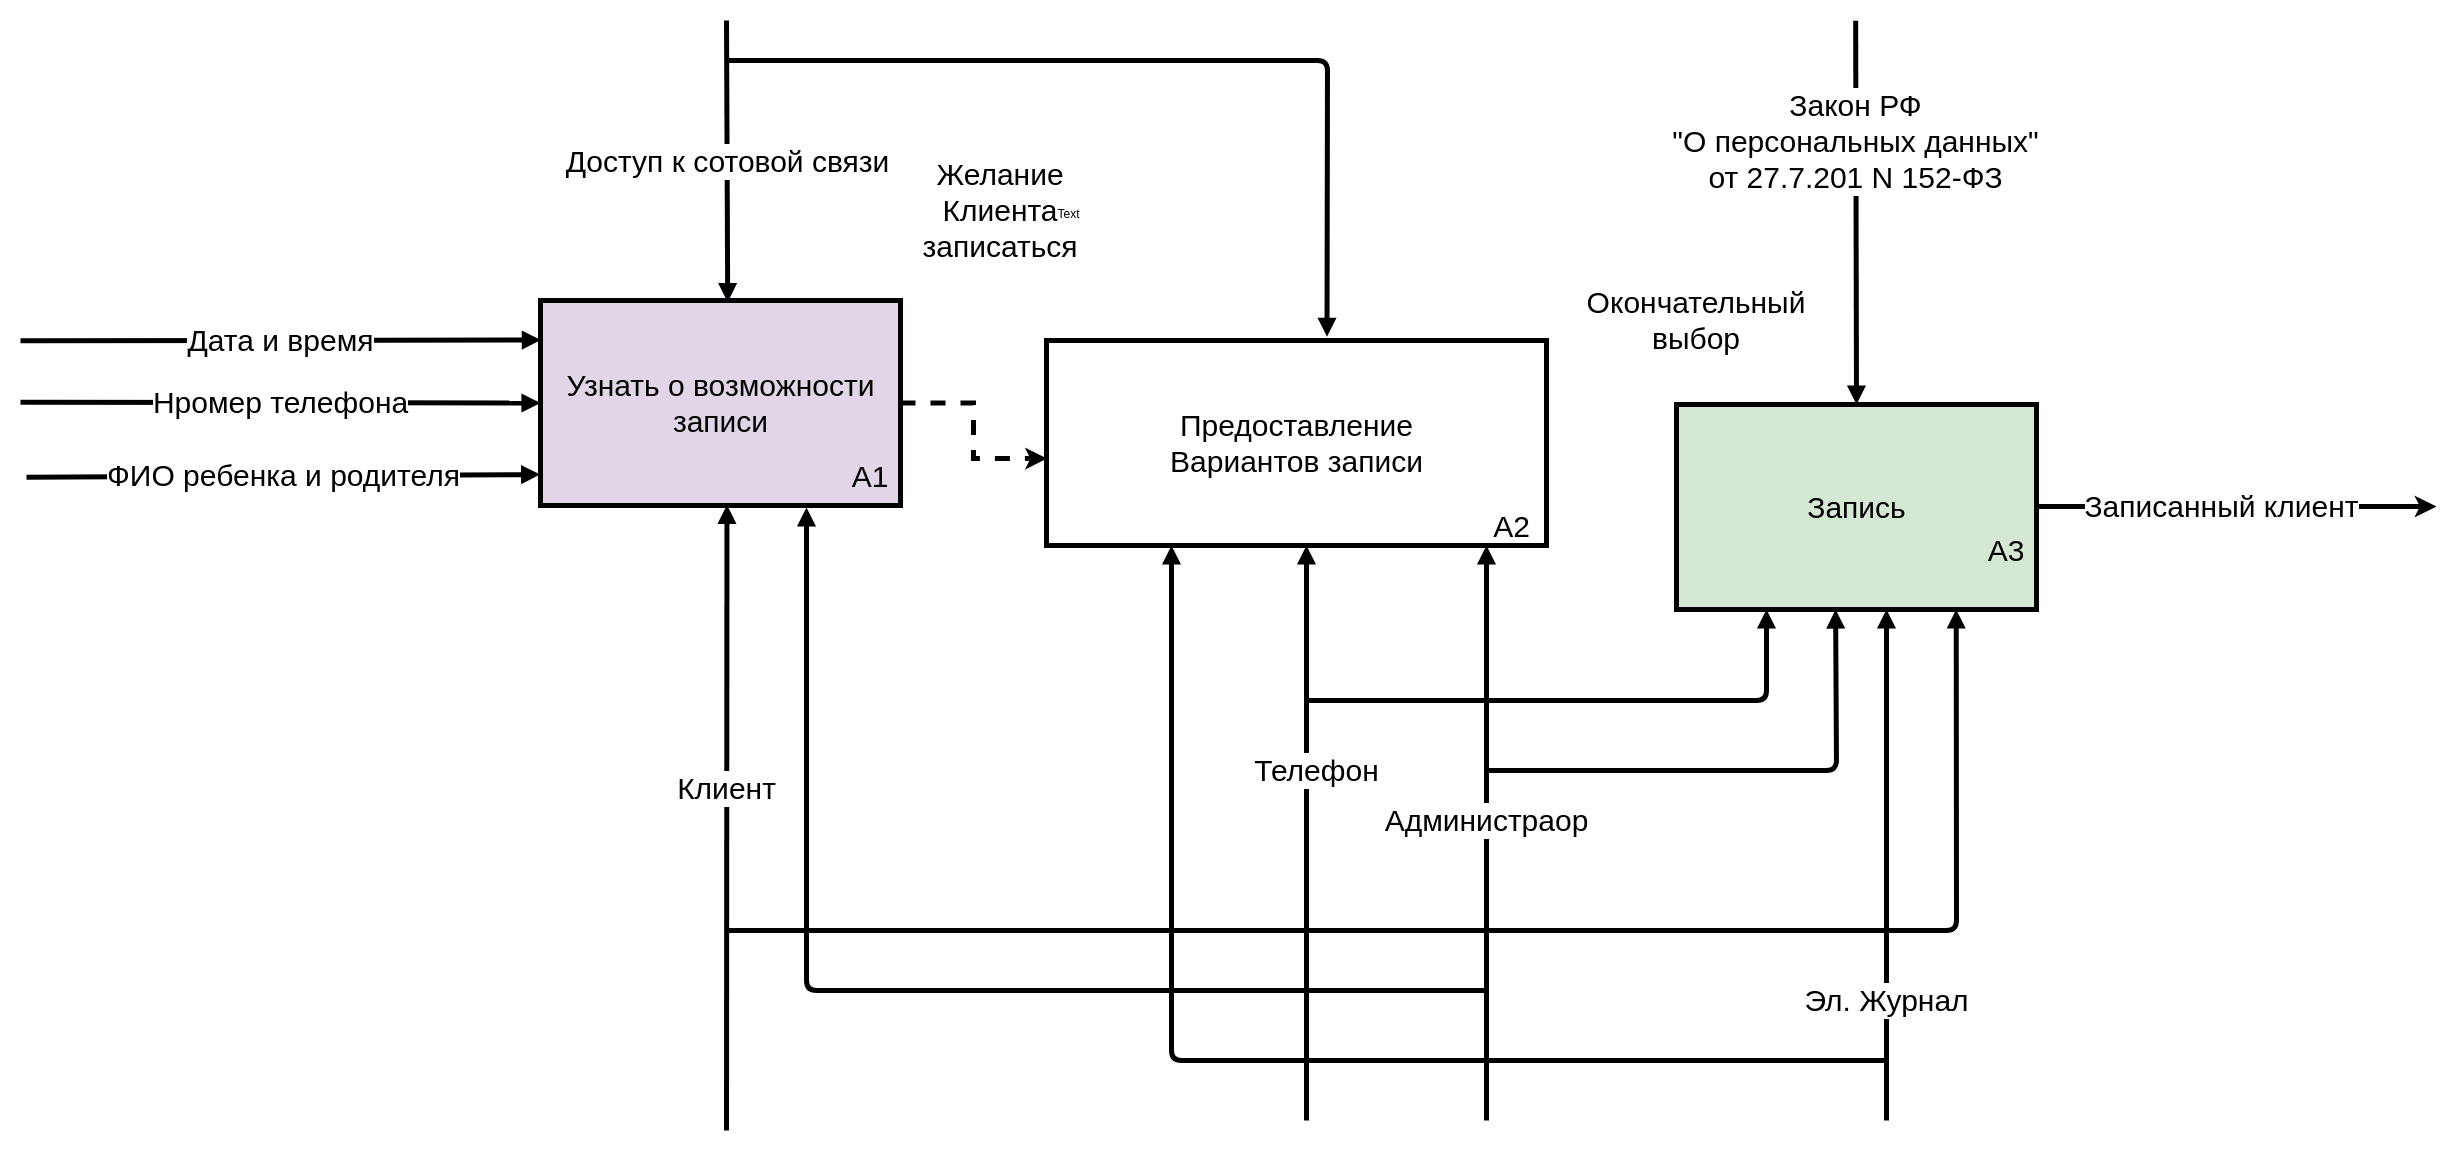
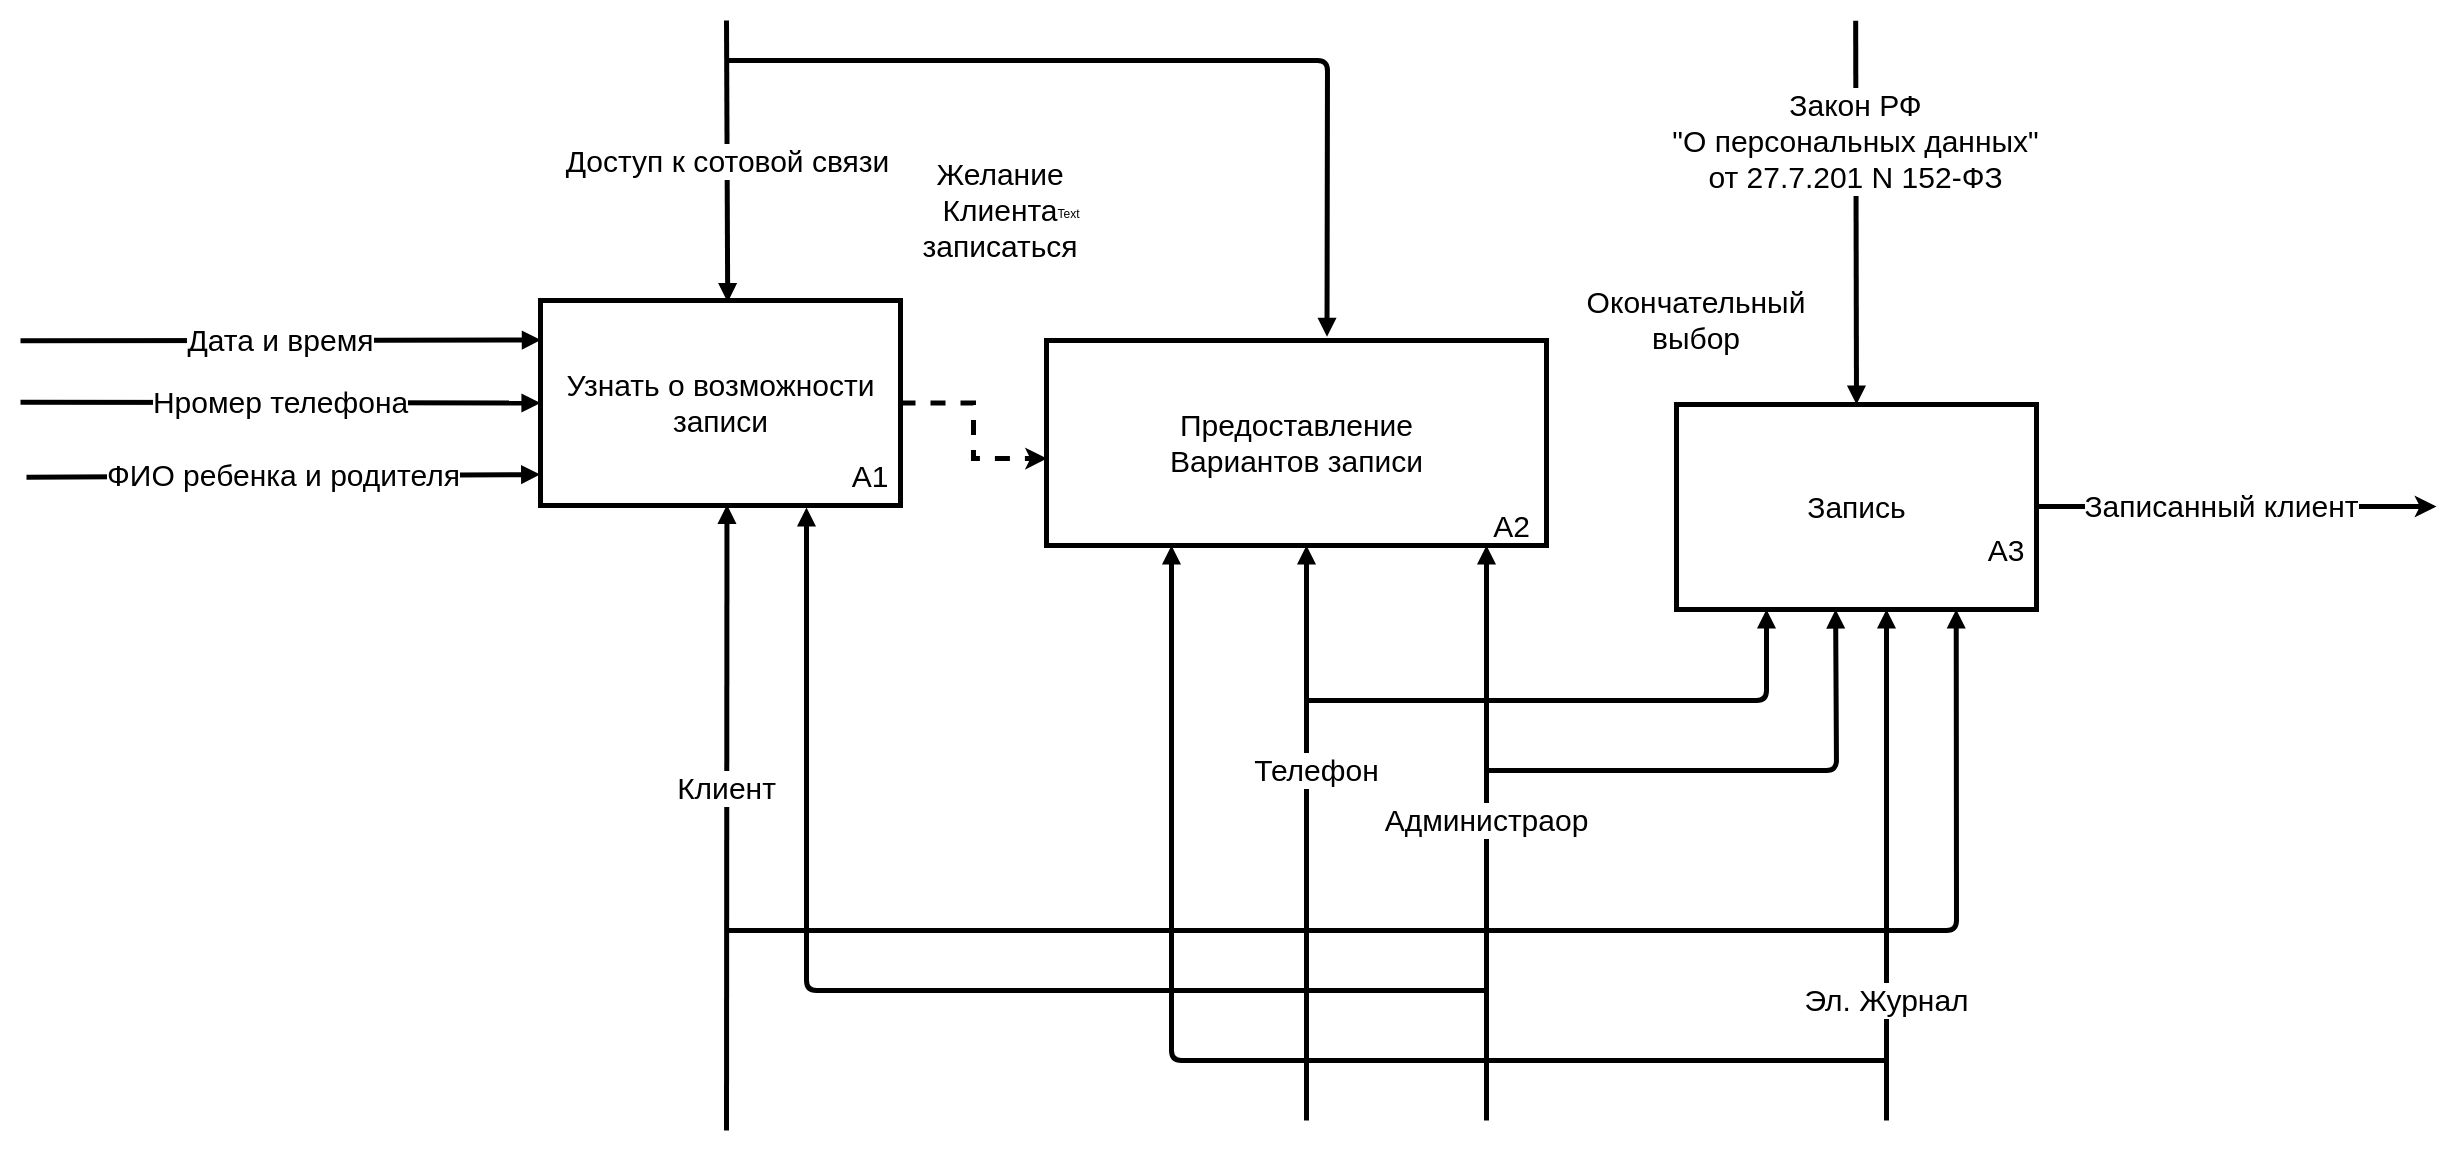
(721, 403) -> (721, 403)
(1857, 507) -> (1857, 507)
